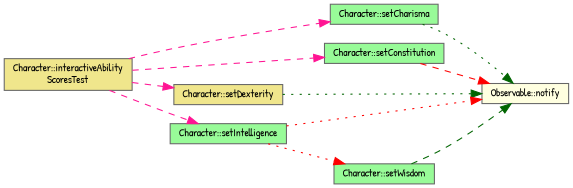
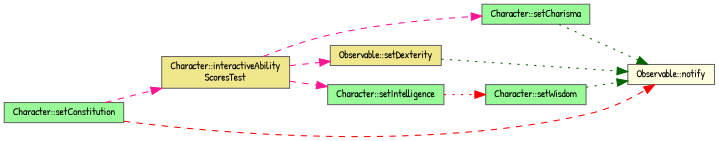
(223, 64) -> (128, 97)
(228, 95) -> (386, 55)
(379, 113) -> none
(459, 140) -> (602, 85)
